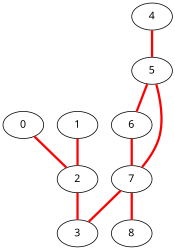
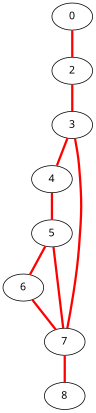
(78, 125) -> none
none -> (62, 152)
